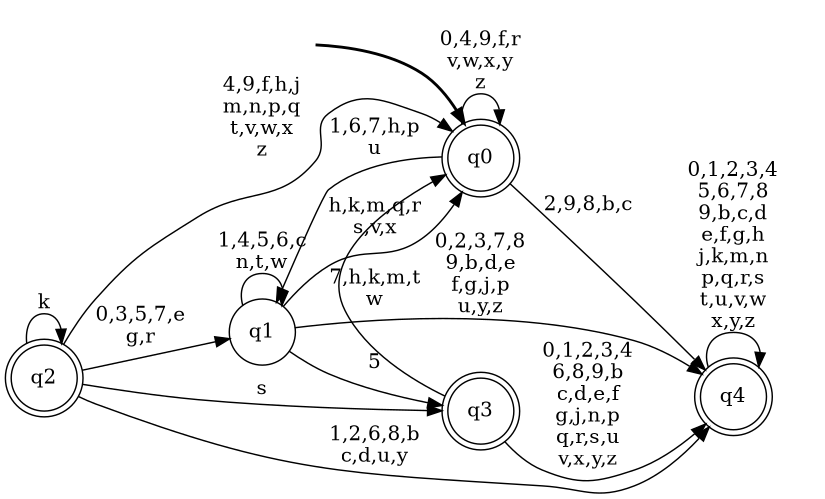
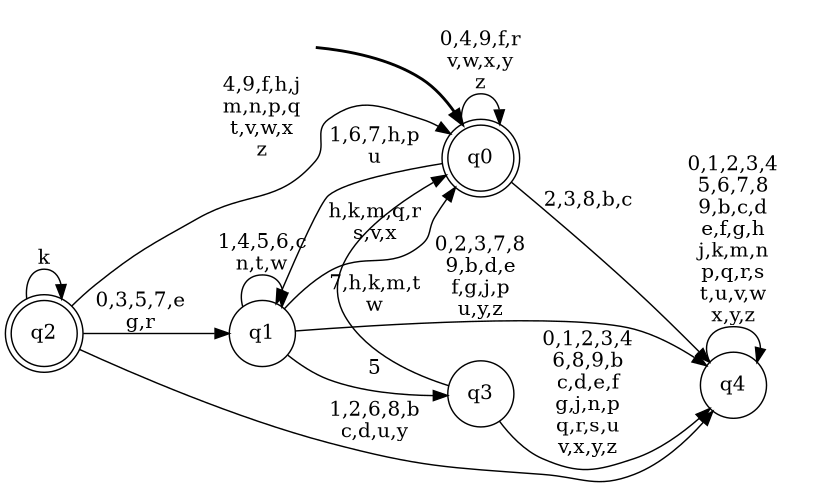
(588, 205) -> (588, 201)
(733, 397) -> (733, 385)
(254, 404) -> none
(481, 411) -> (481, 394)
